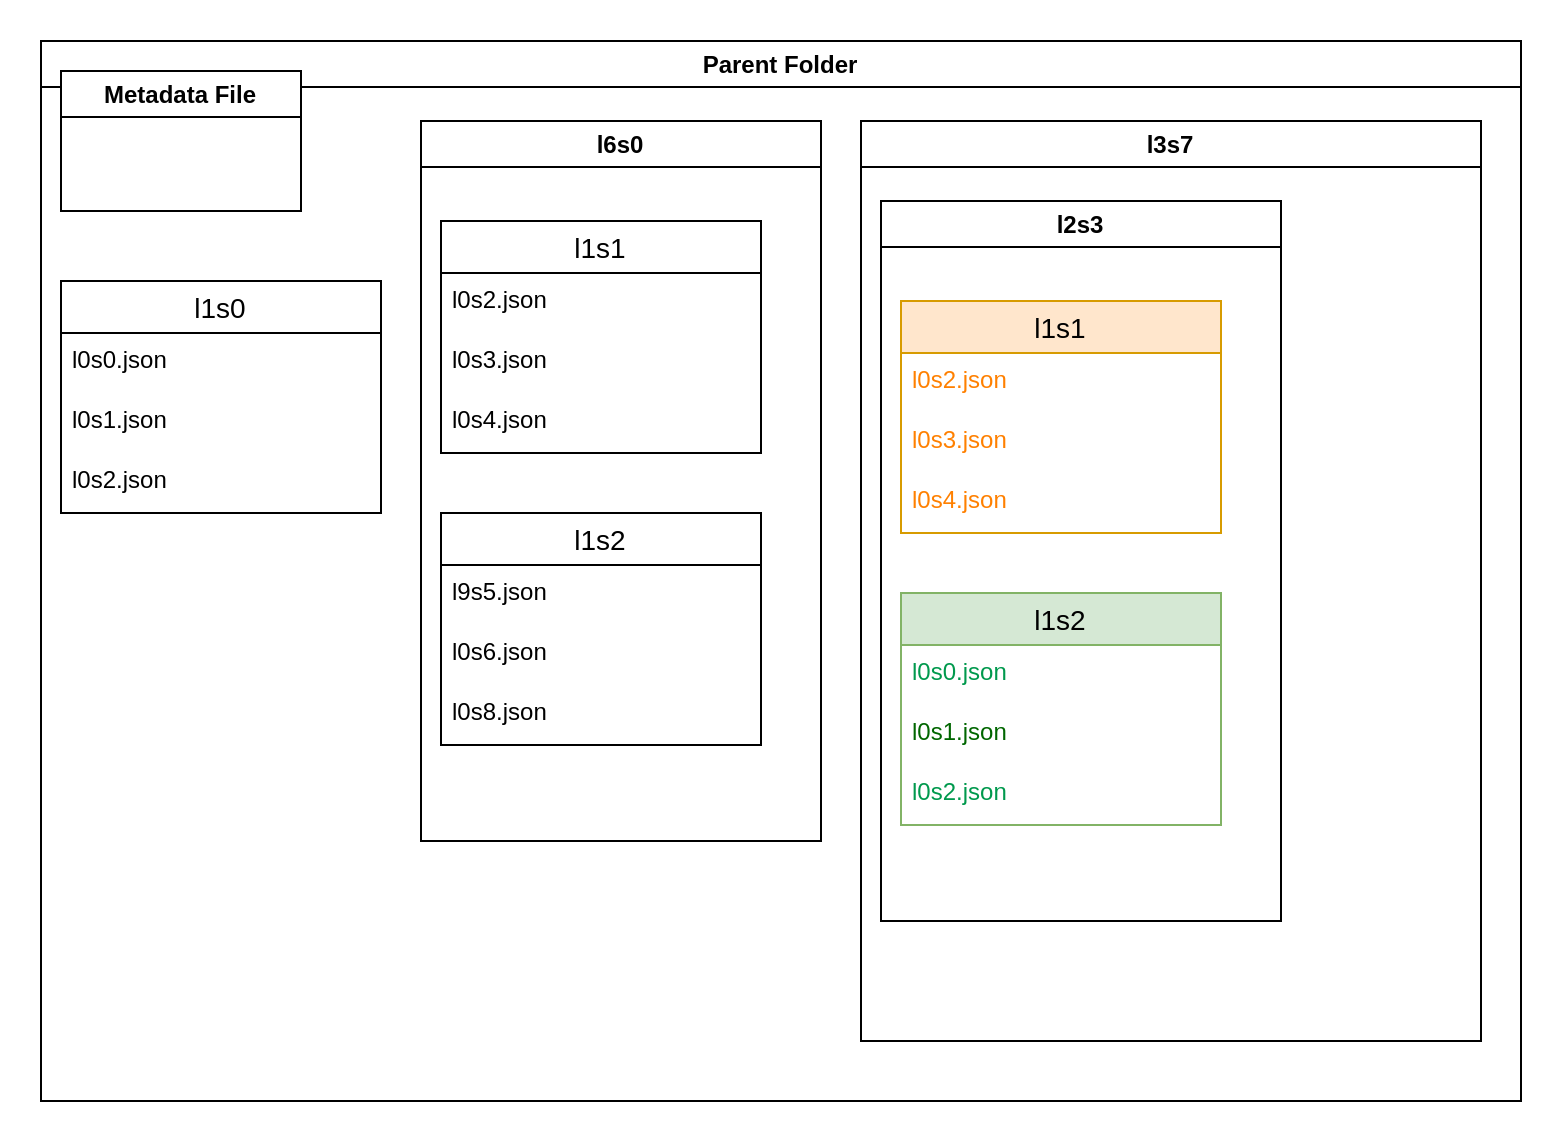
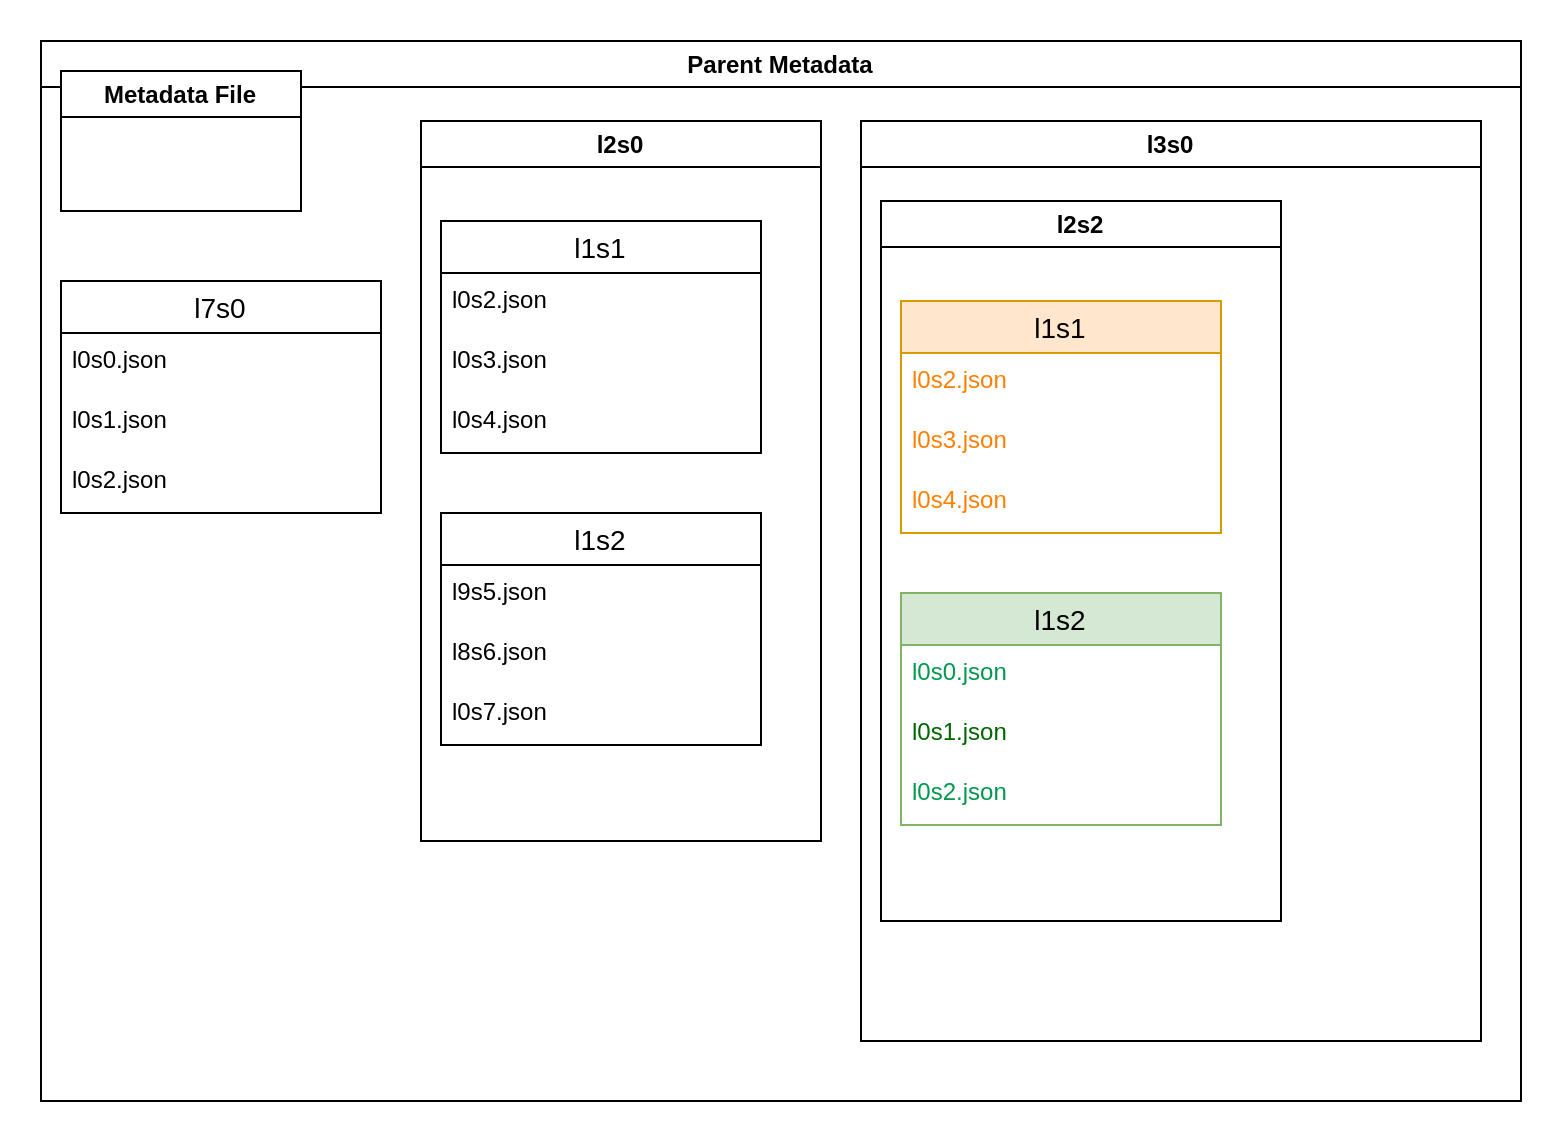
(780, 65) -> (780, 65)
(620, 145) -> (620, 145)
(1170, 145) -> (1170, 145)
(1080, 225) -> (1080, 225)
(220, 309) -> (220, 309)
(507, 653) -> (507, 653)
(507, 713) -> (507, 713)
